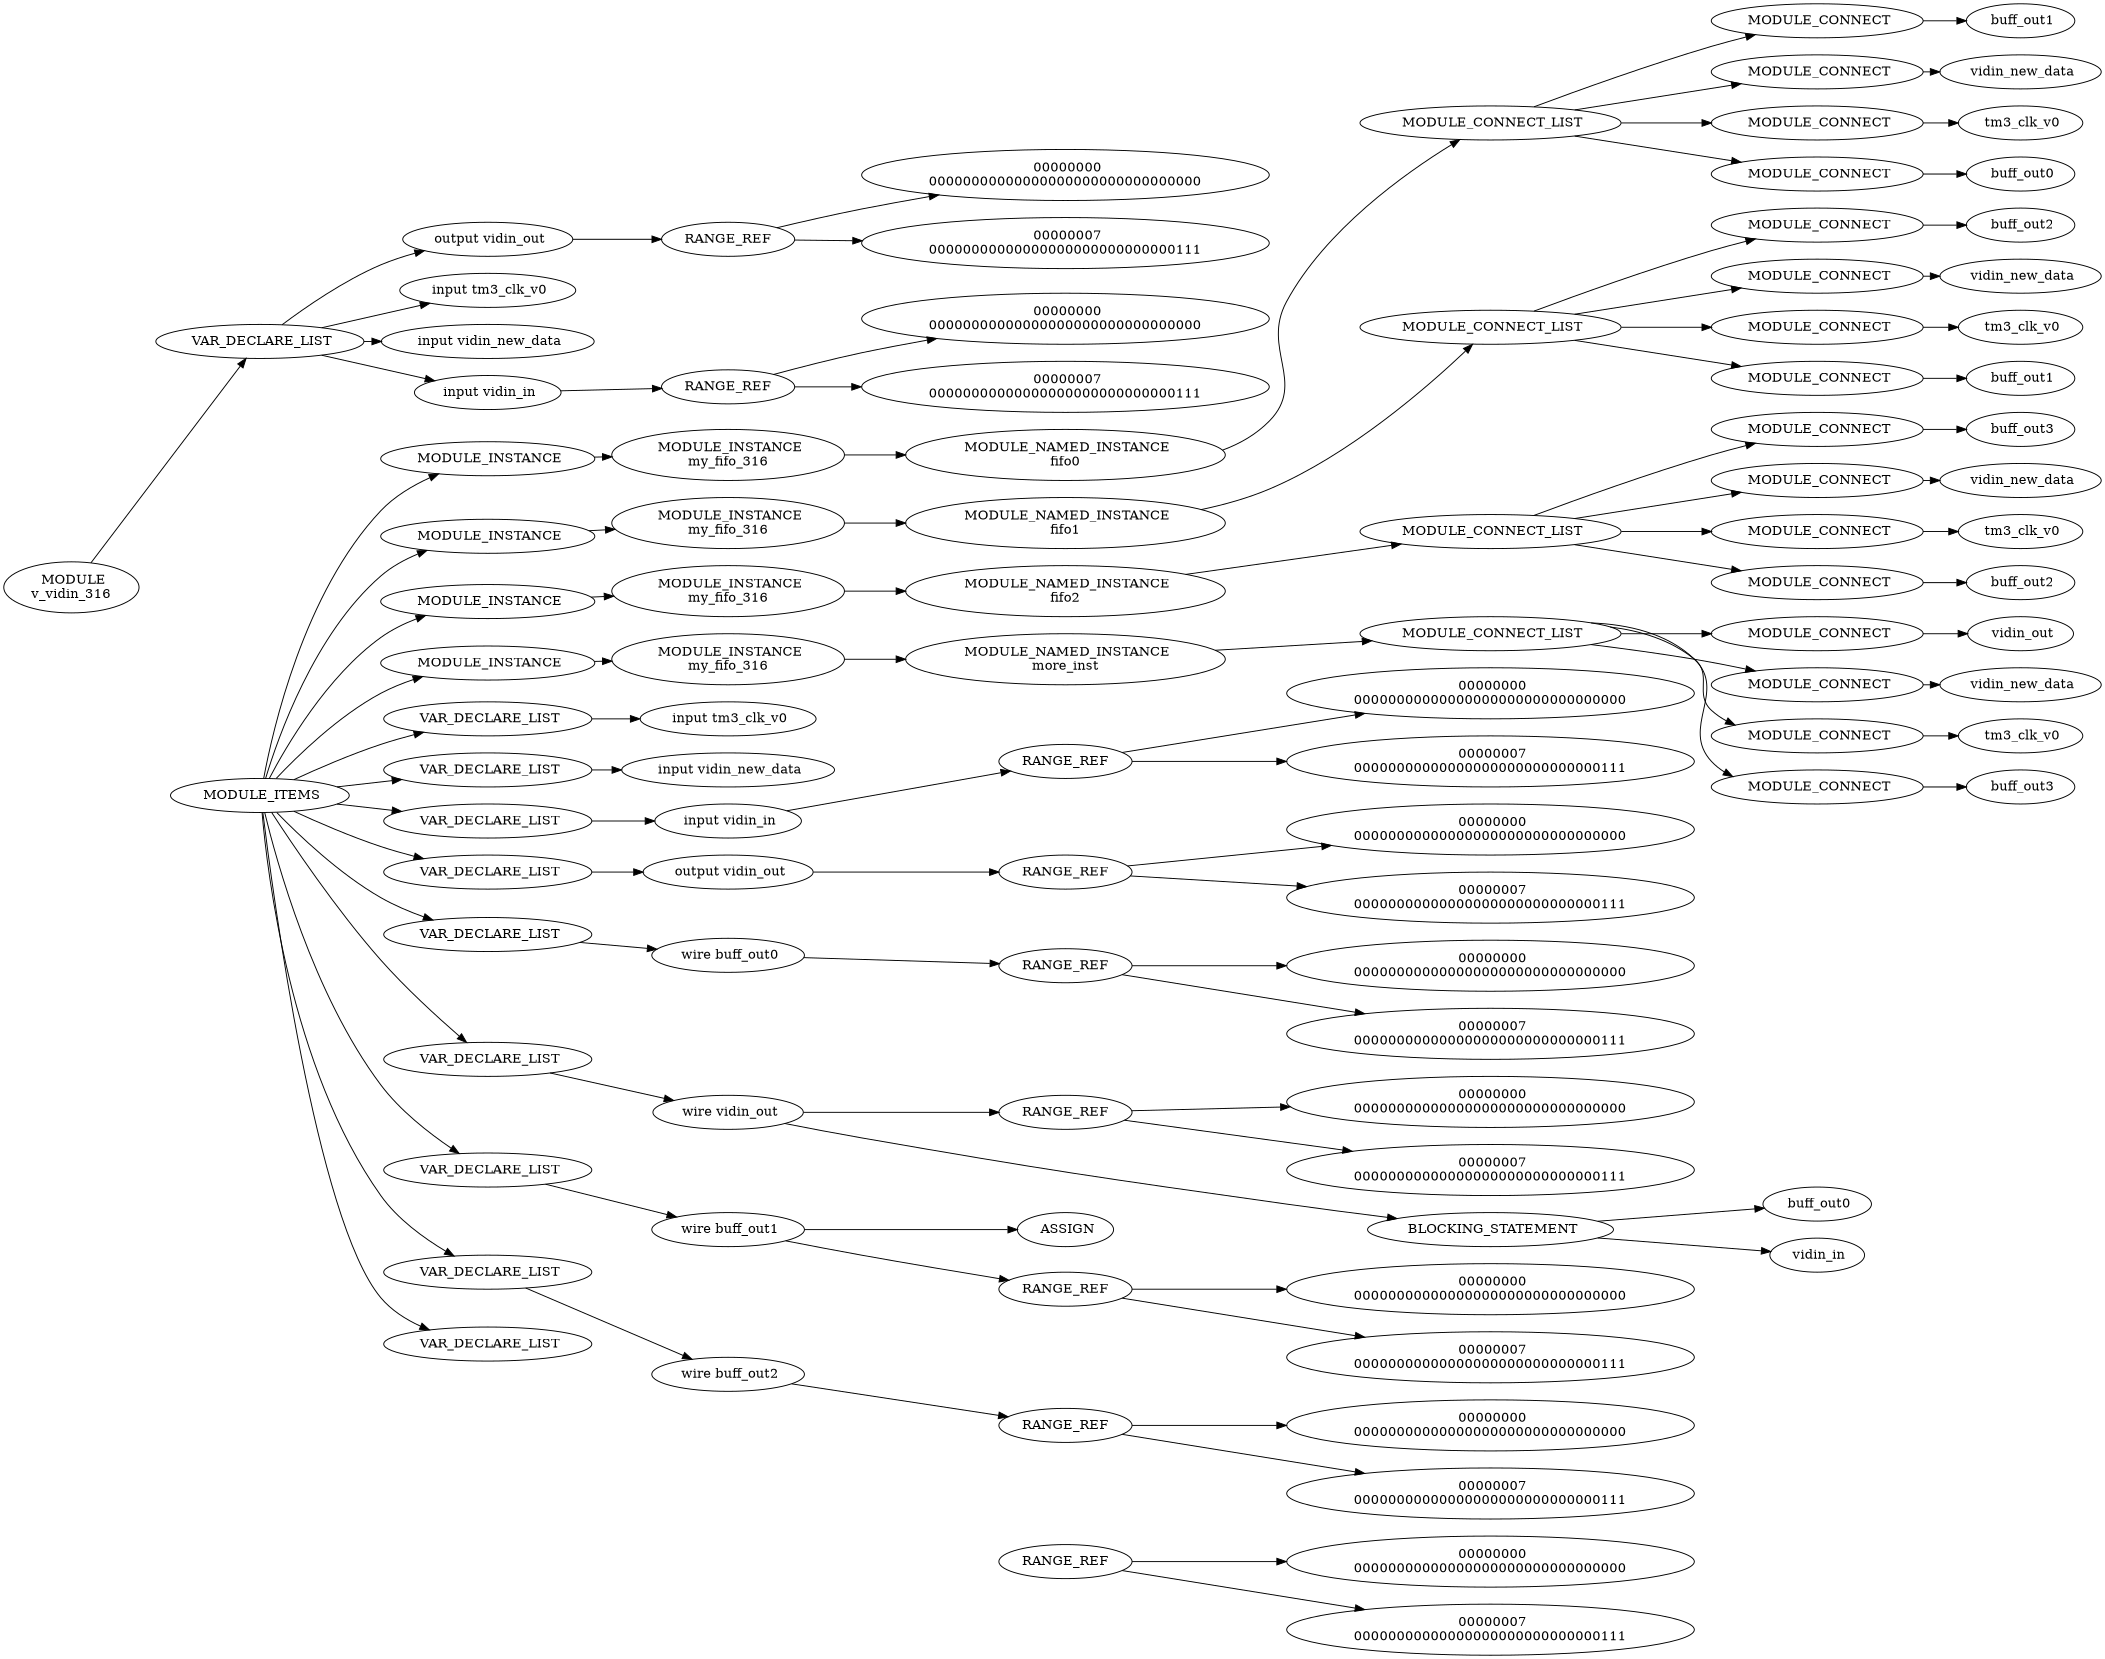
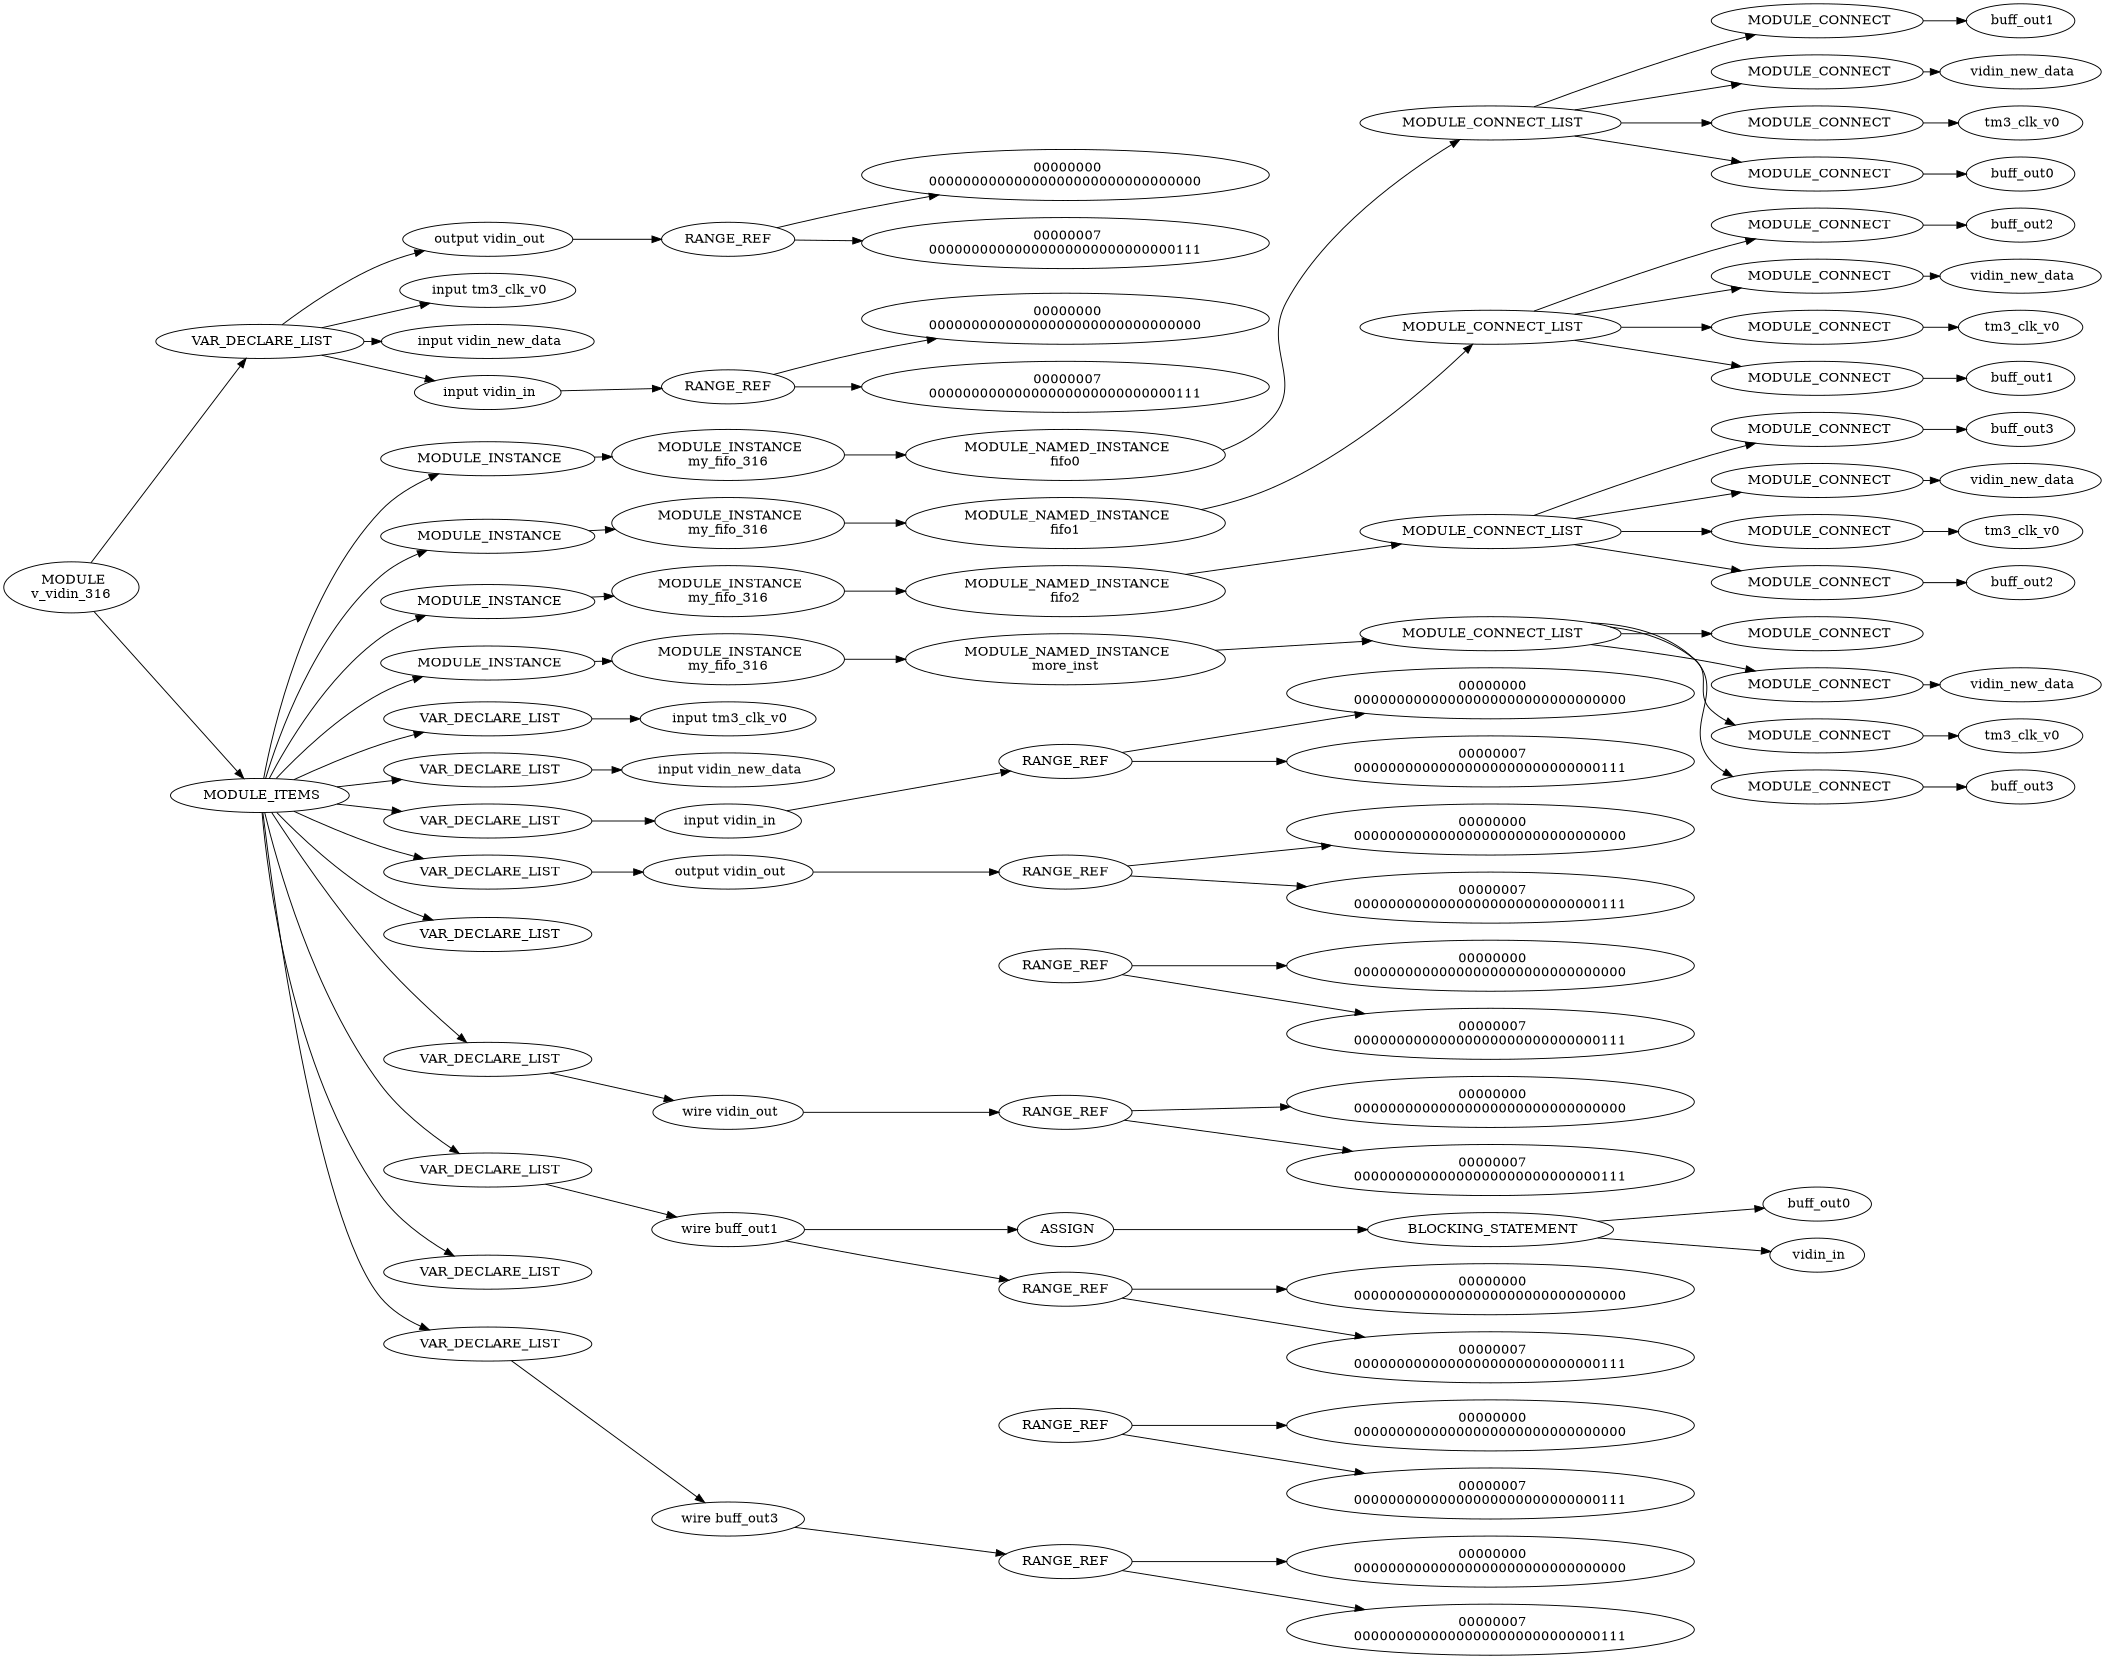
(2021, 634) -> none
none -> (166, 691)
(728, 955) -> none
(1085, 1175) -> (1236, 1230)
(728, 1374) -> none
none -> (728, 1519)
